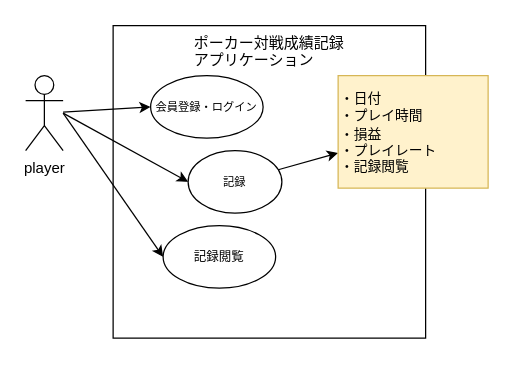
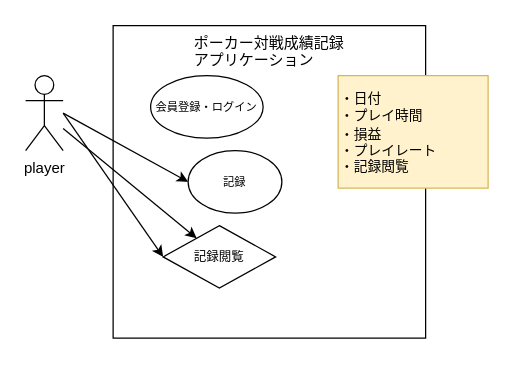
(102, 110) -> (143, 194)
(304, 162) -> none
(219, 257) -> (219, 257)
